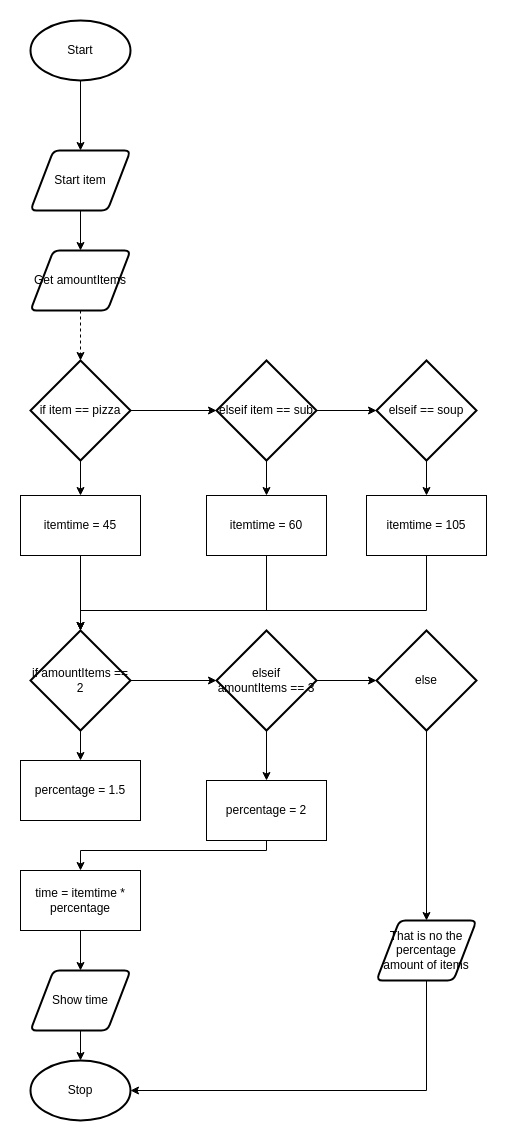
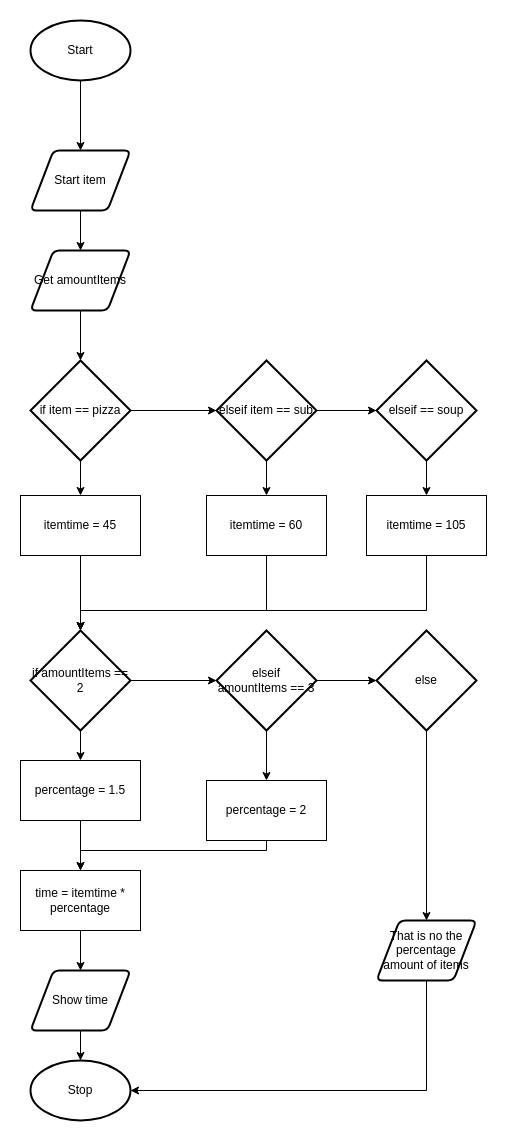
(81, 333) -> (81, 333)
none -> (81, 834)
